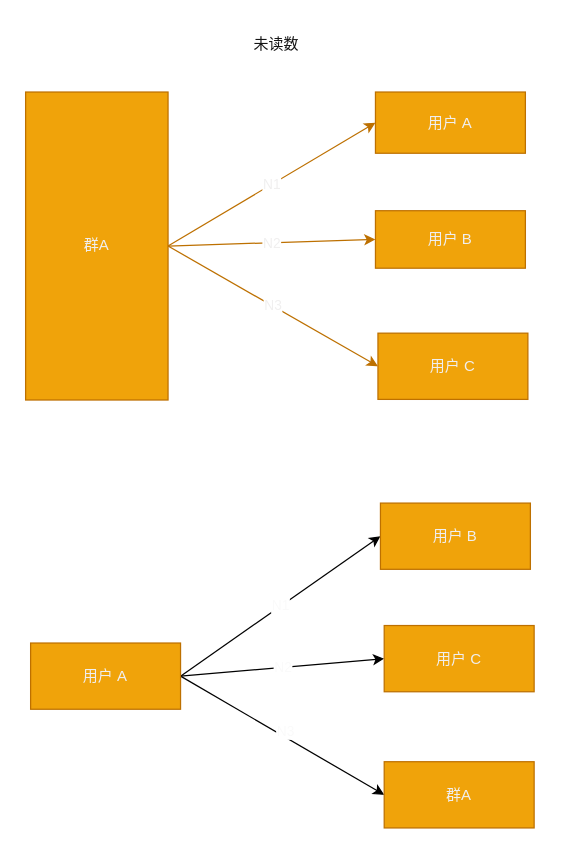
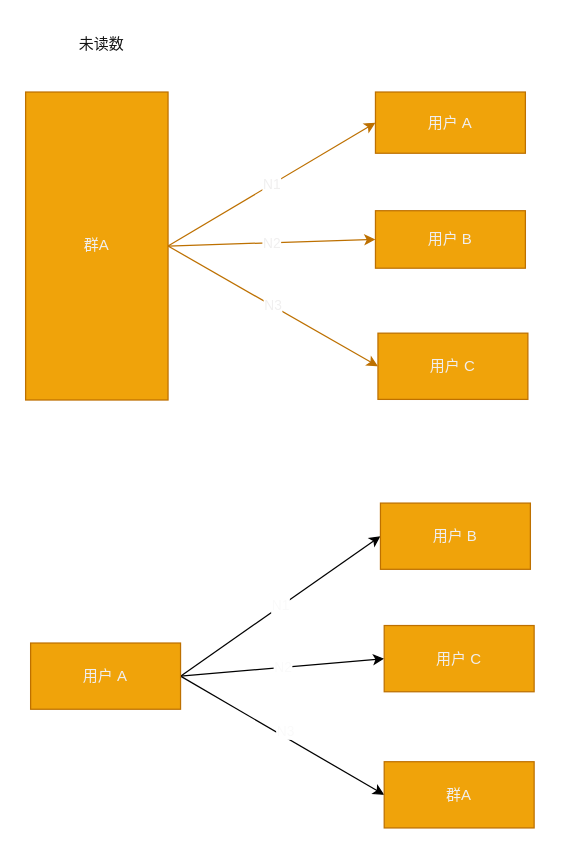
(277, 44) -> (102, 44)
